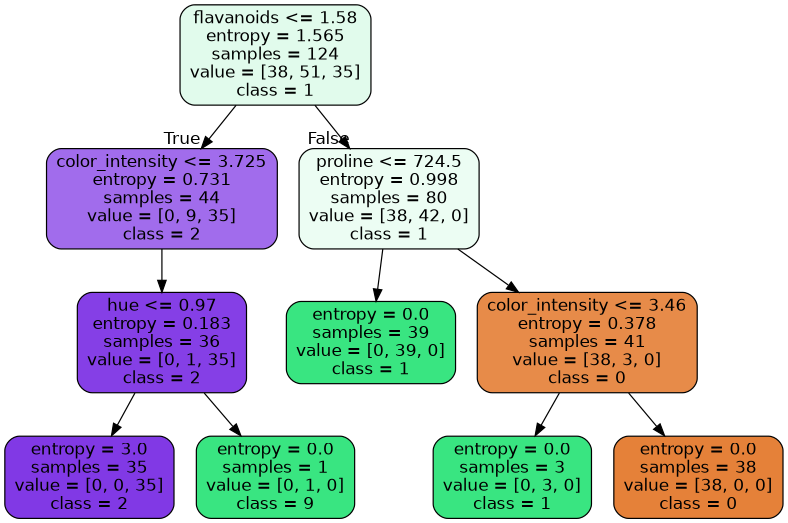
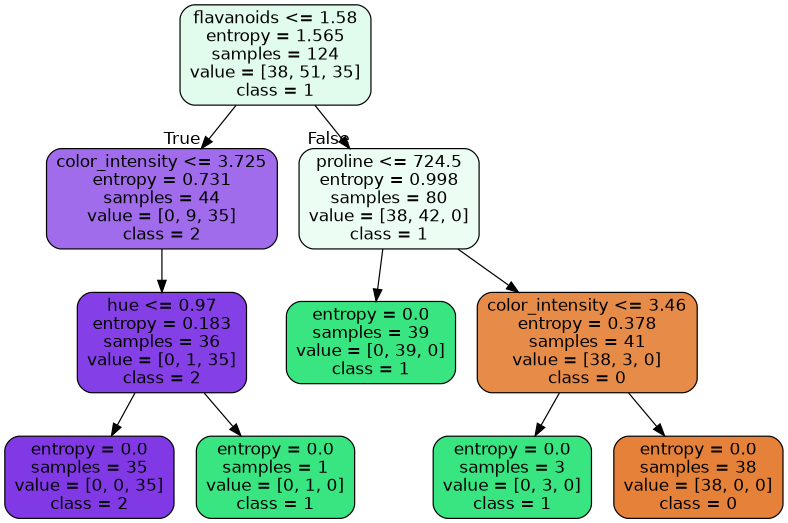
(89, 477) -> (89, 477)
(276, 477) -> (276, 477)
